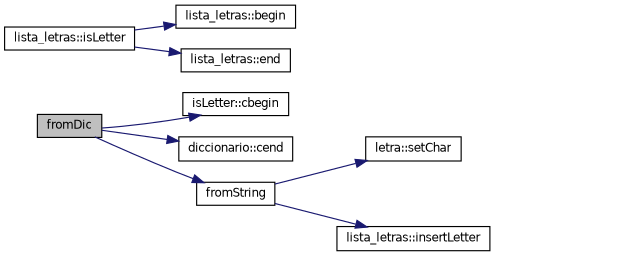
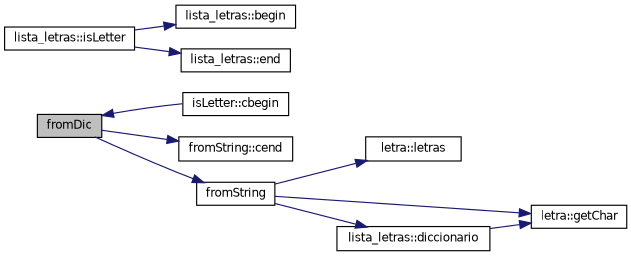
(146, 124) -> (148, 108)
(236, 149) -> (236, 149)
(413, 149) -> (413, 149)
none -> (579, 217)
(413, 239) -> (413, 239)
